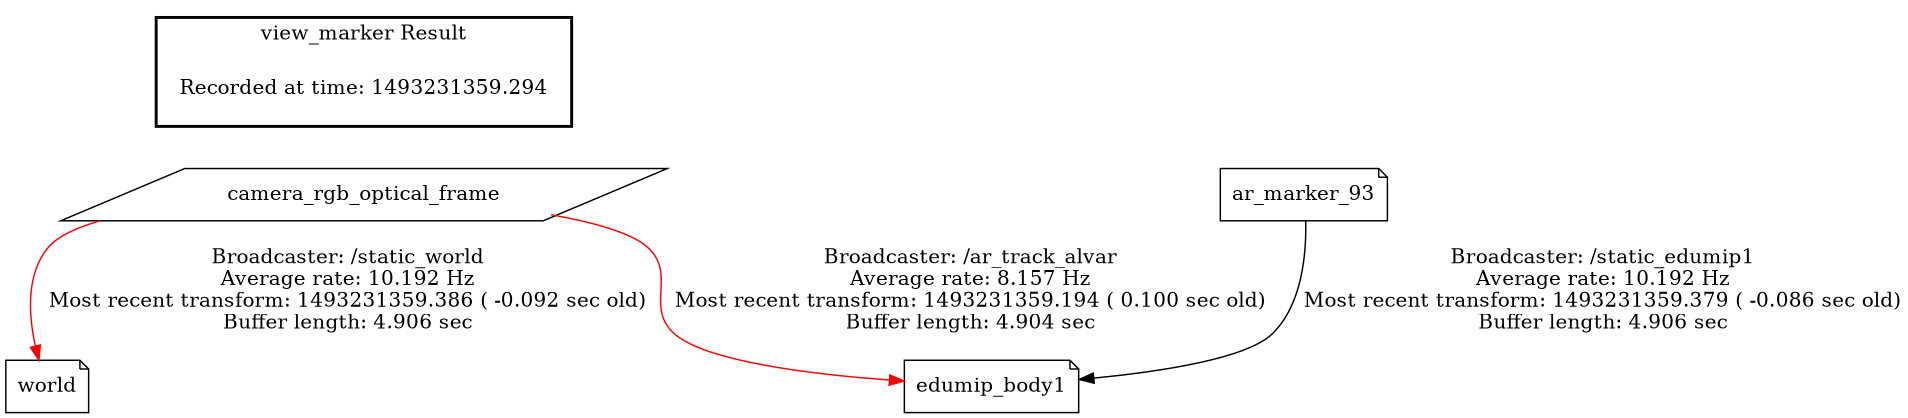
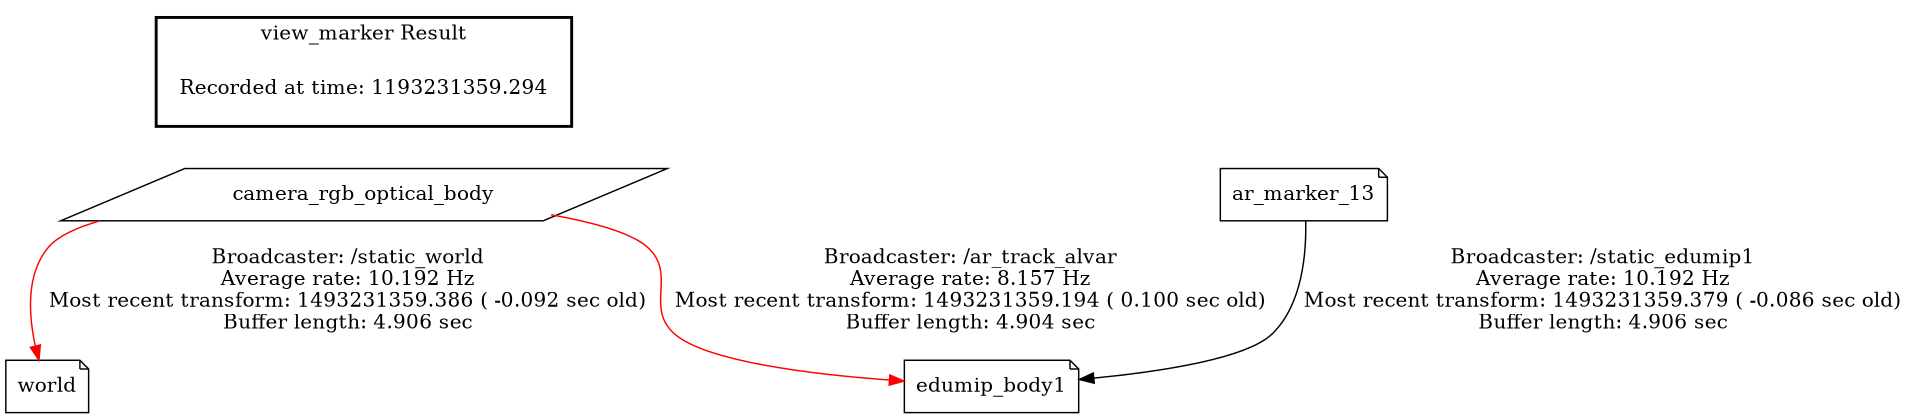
(364, 89) -> (364, 89)
(364, 195) -> (364, 195)
(1304, 195) -> (1304, 195)
